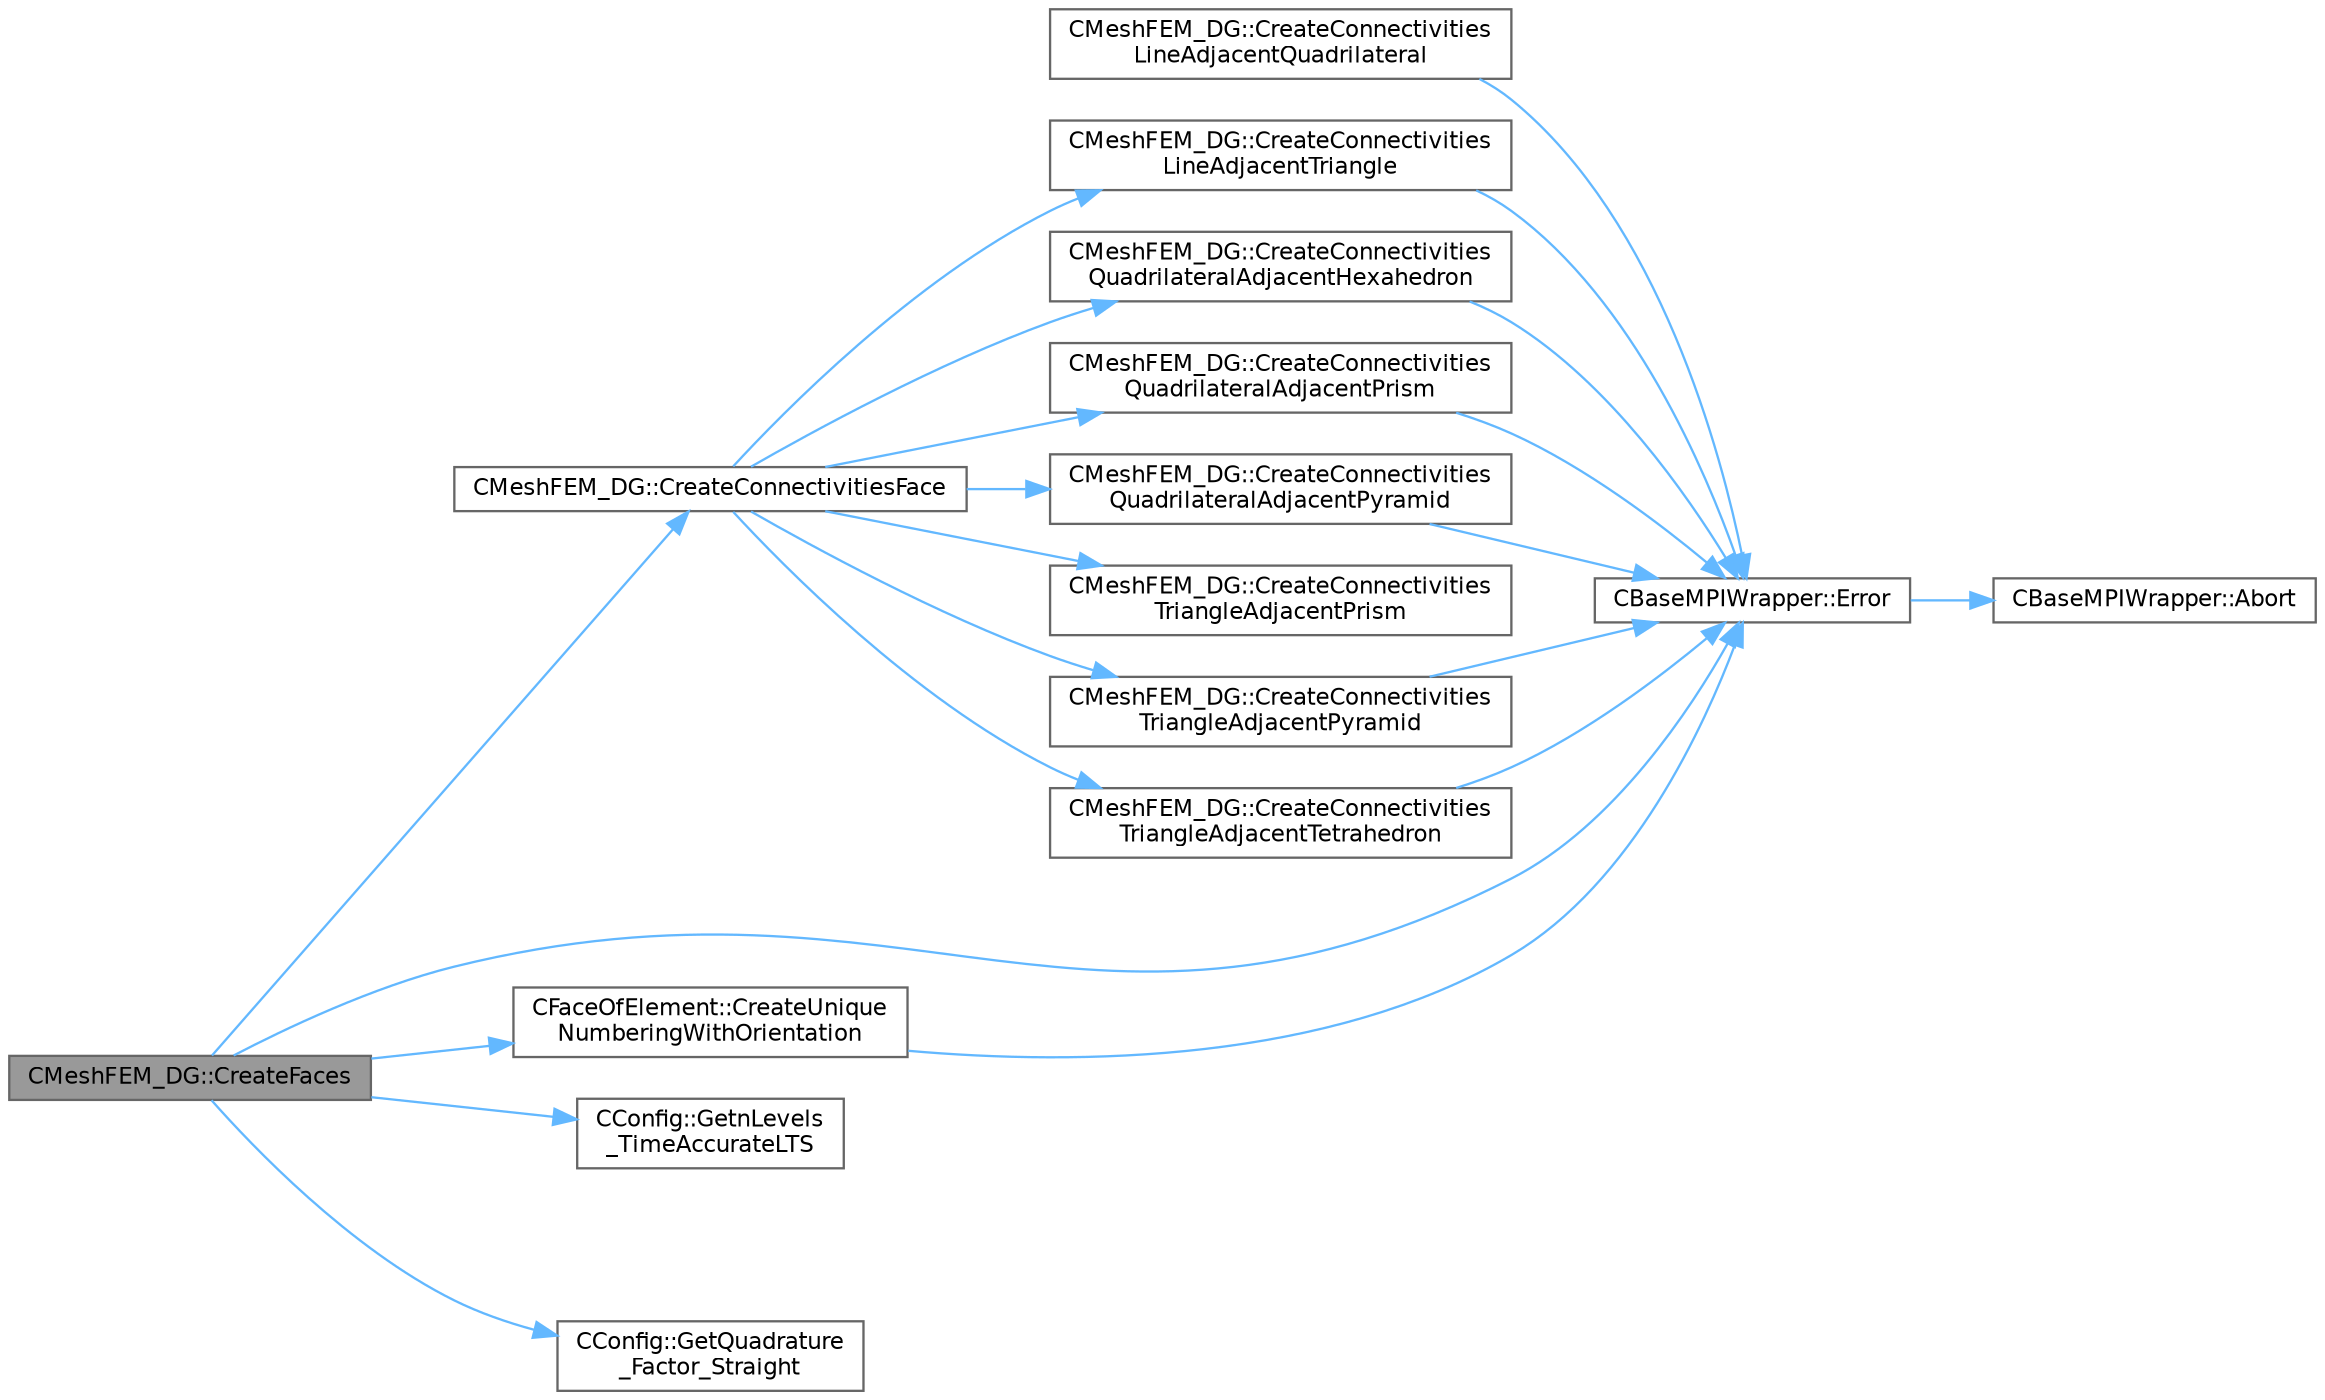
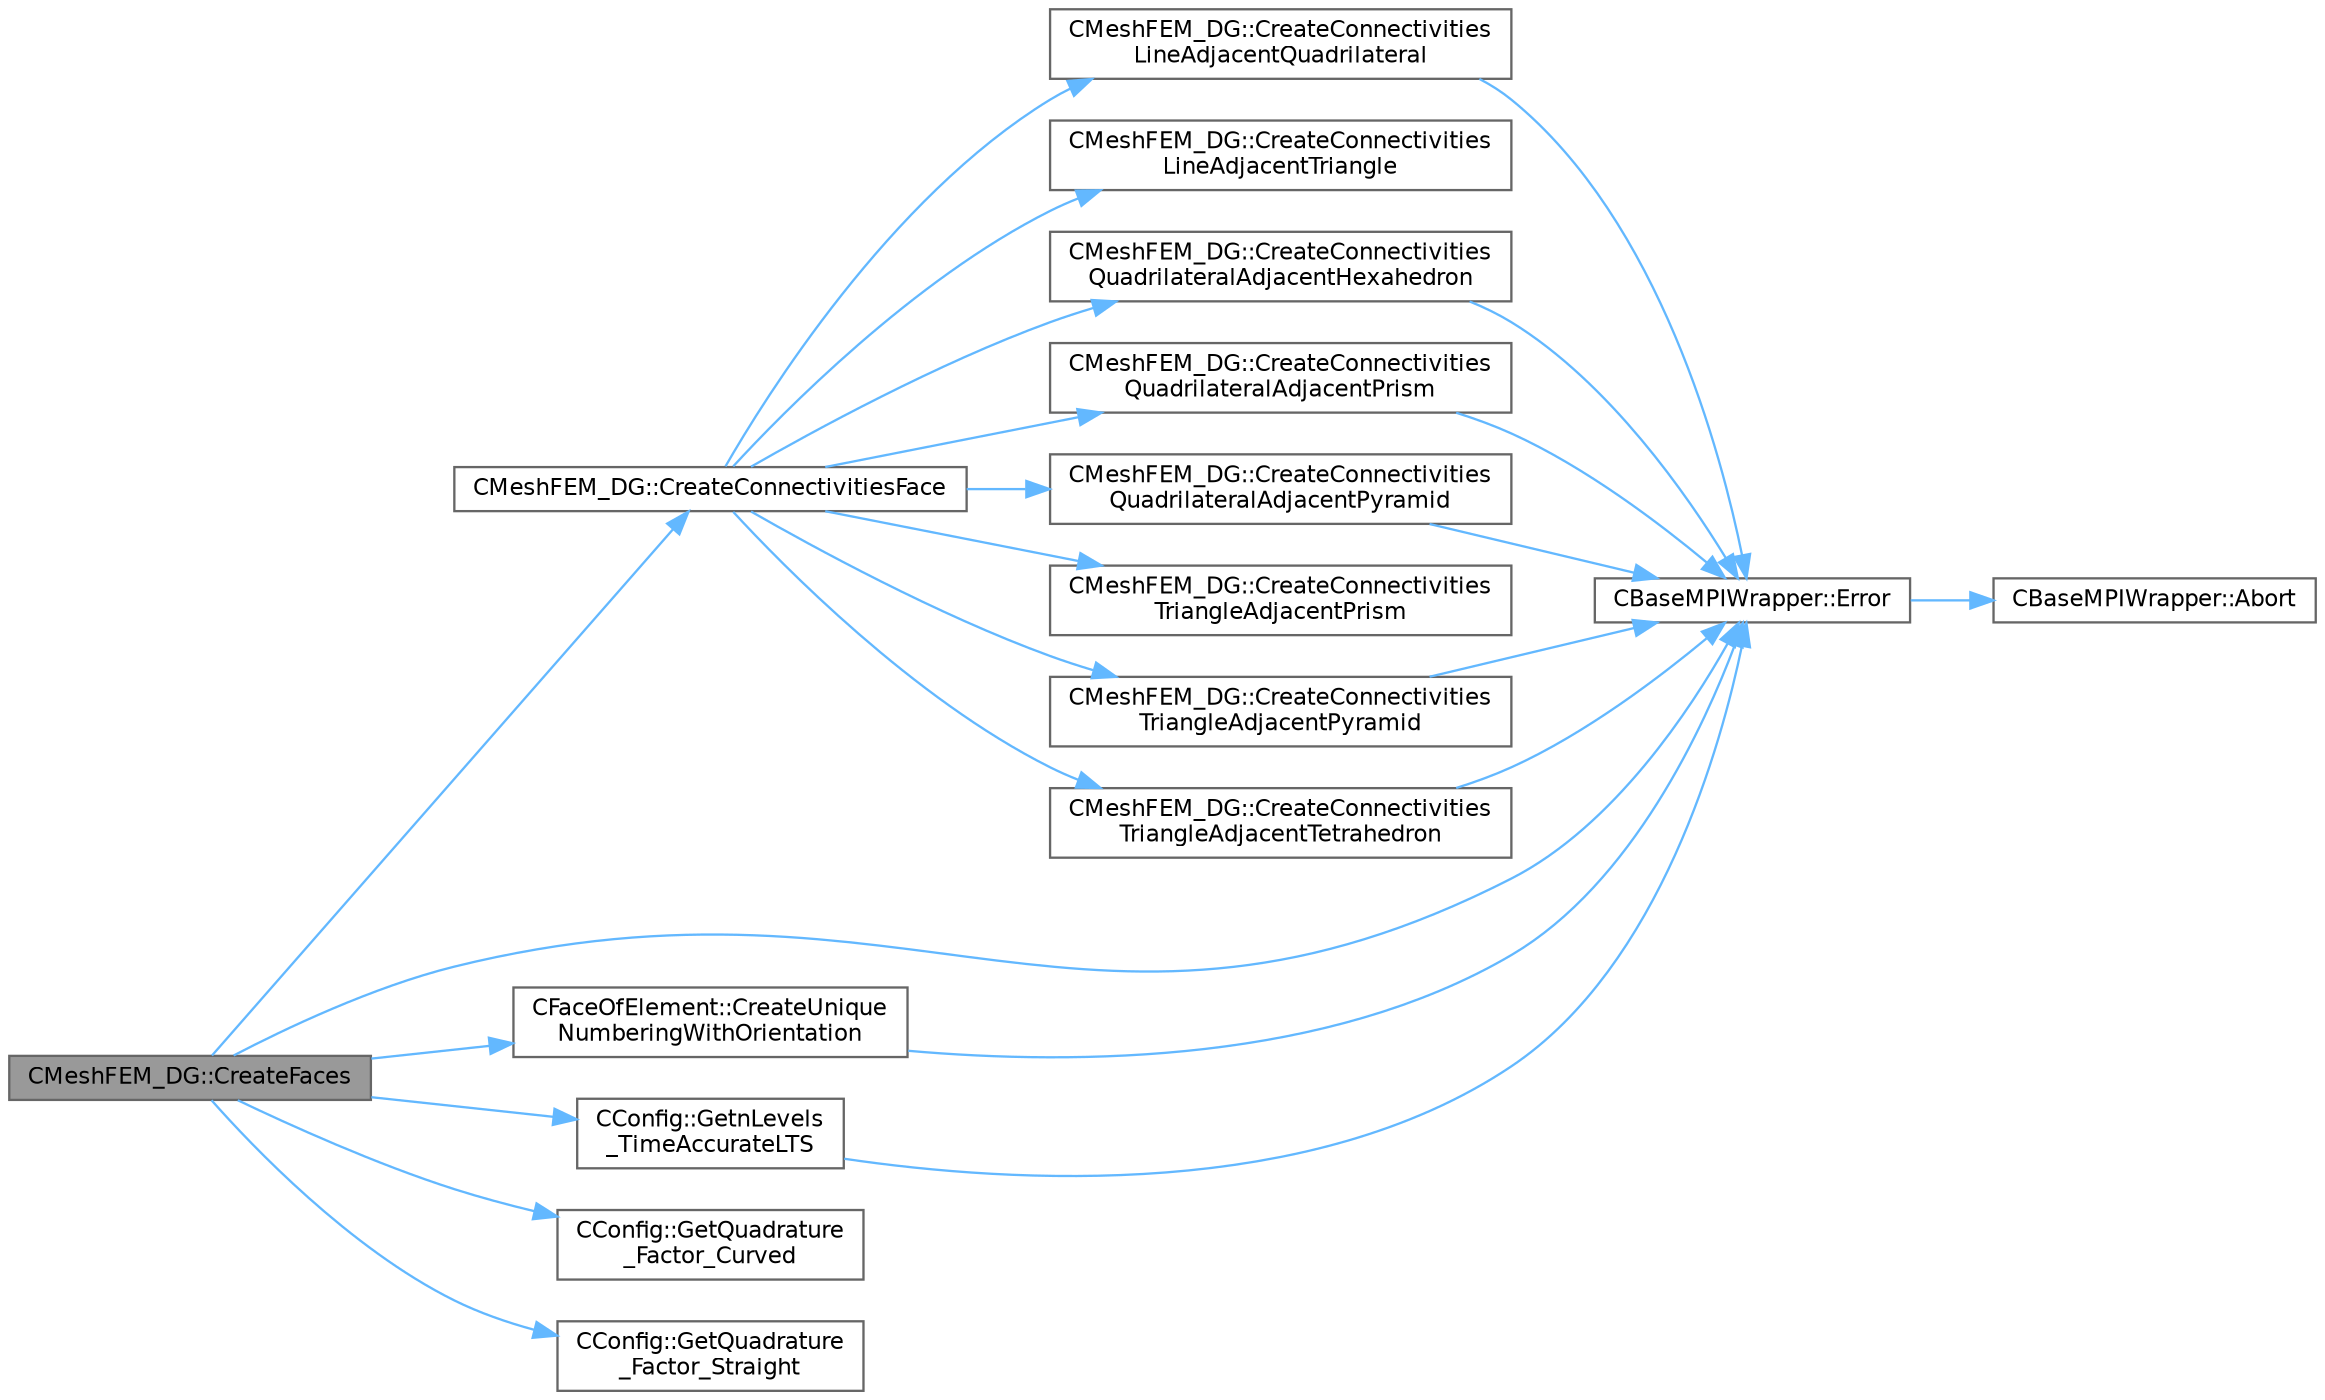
none -> (875, 256)
(1636, 350) -> (1424, 1113)
none -> (710, 1245)
